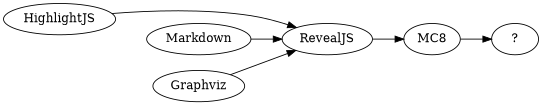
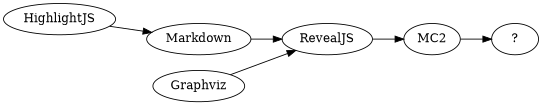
(201, 11) -> (126, 29)
(432, 39) -> (432, 39)
